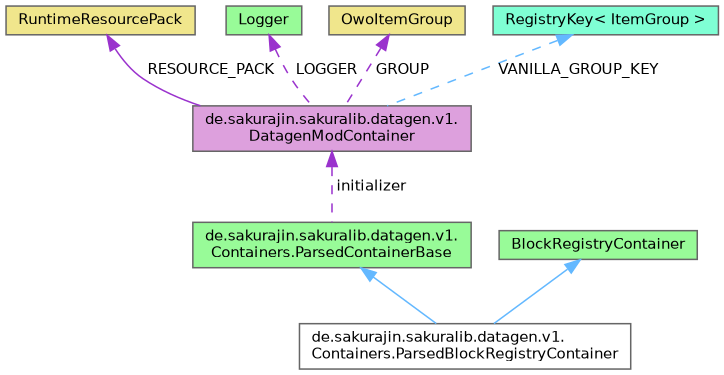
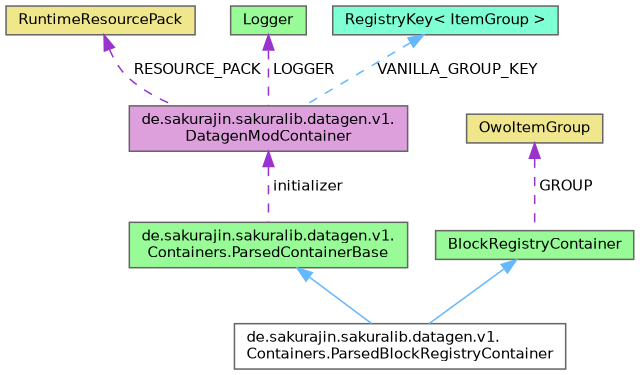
(363, 77) -> (535, 195)
(153, 85) -> (136, 84)
